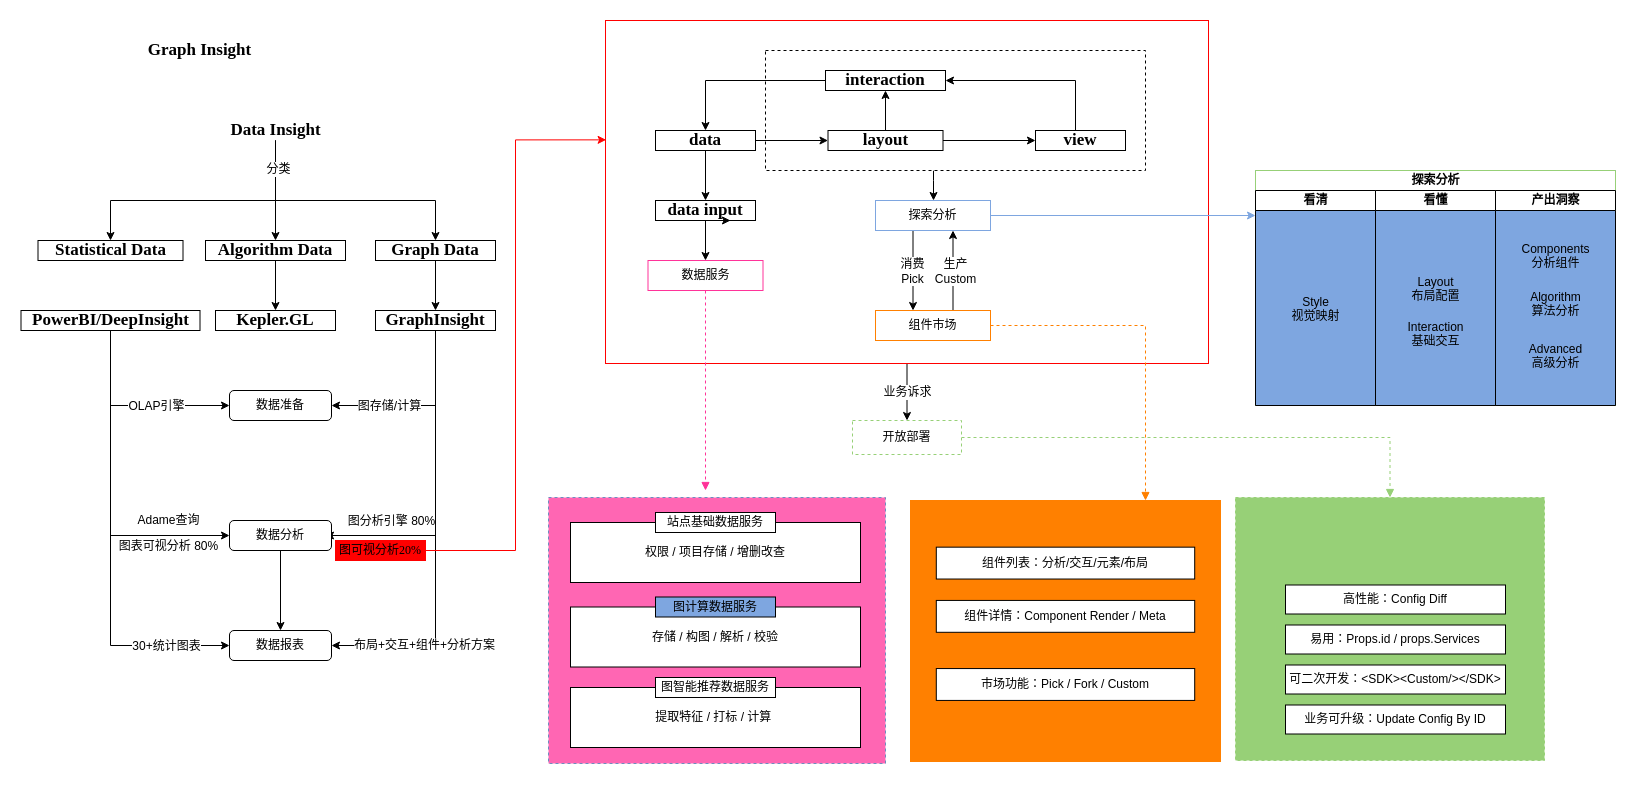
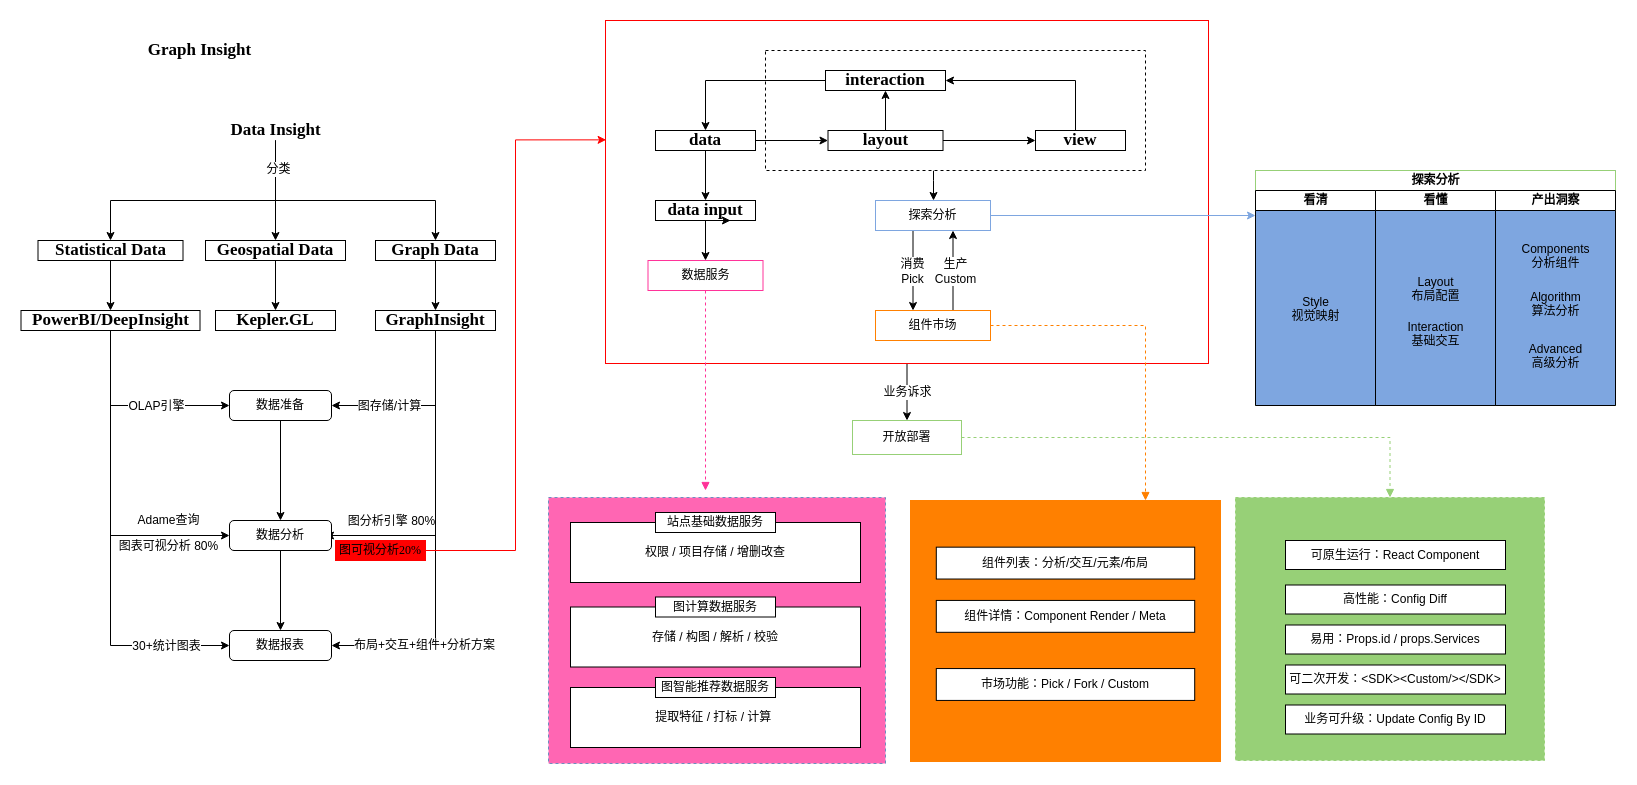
(276, 251) -> (276, 251)
none -> (111, 282)
(907, 438) -> (907, 438)
none -> (281, 467)
none -> (1396, 555)
(716, 607) -> (716, 607)
